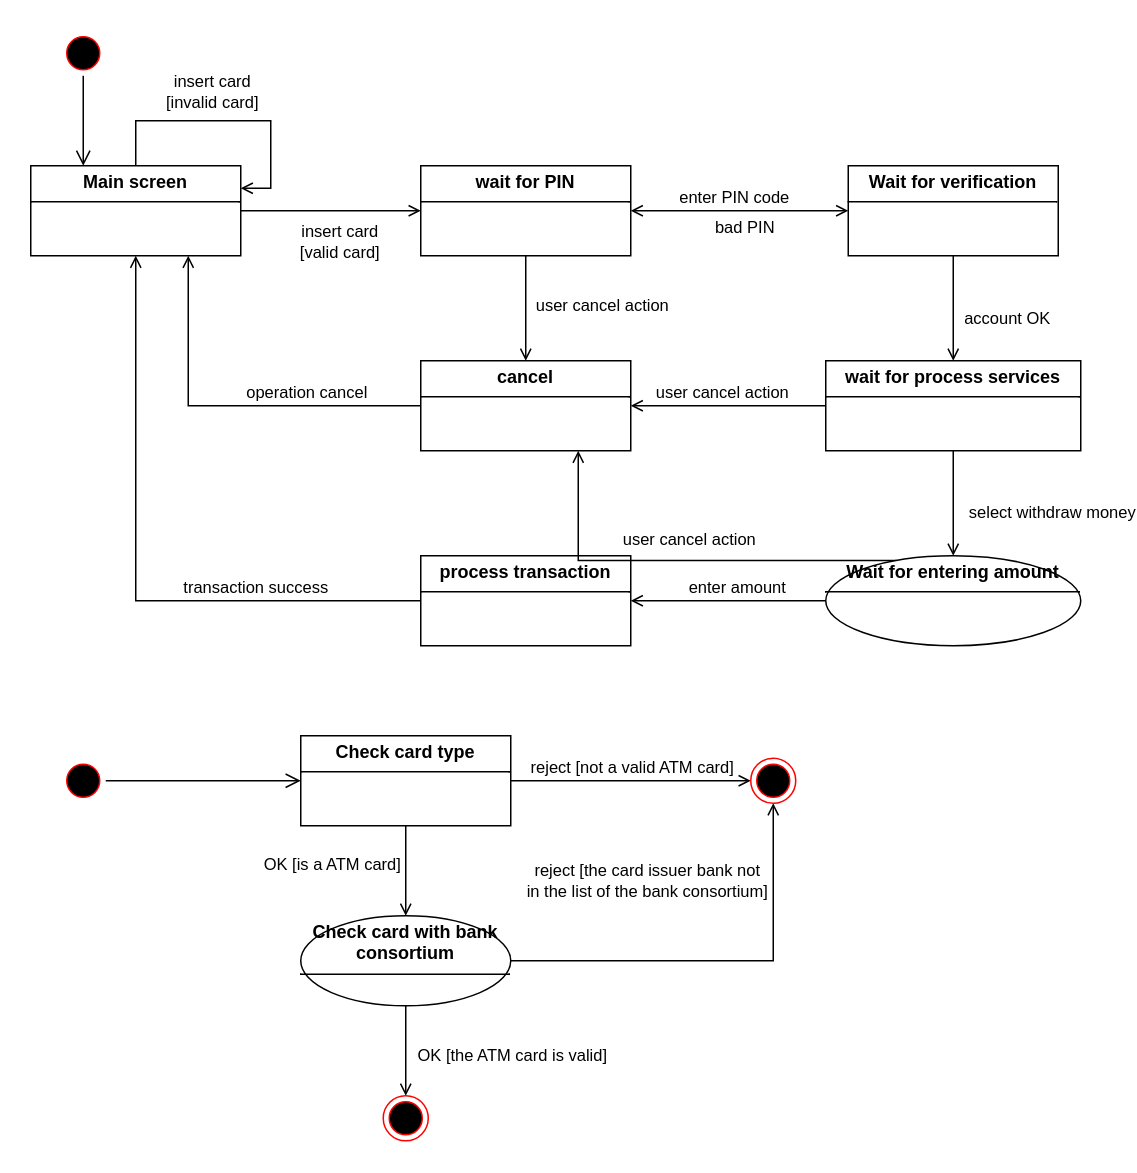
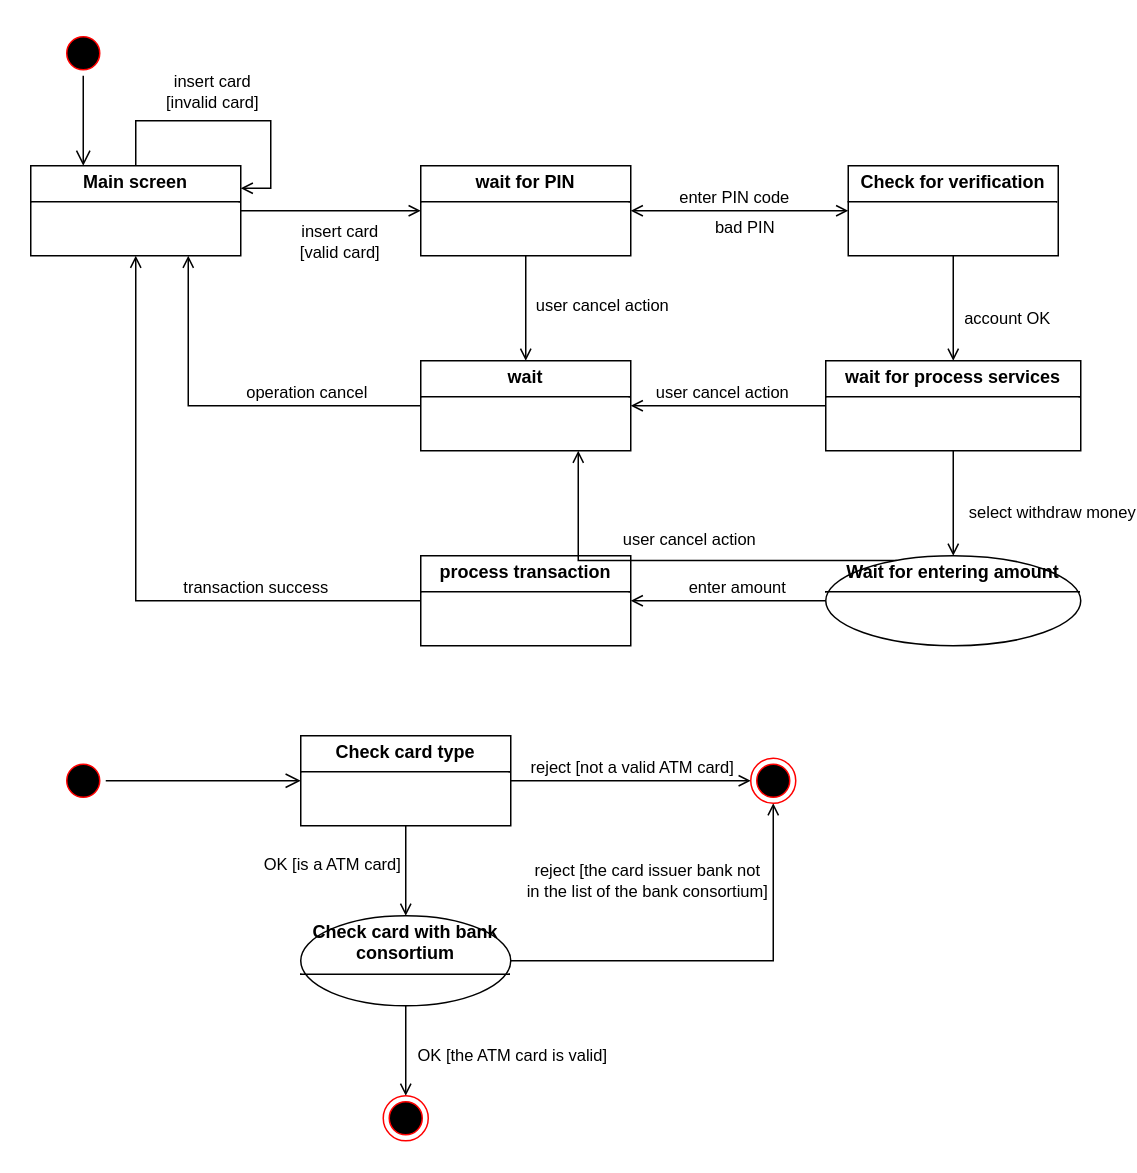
(940, 177) -> (947, 177)
(449, 372) -> (439, 372)
